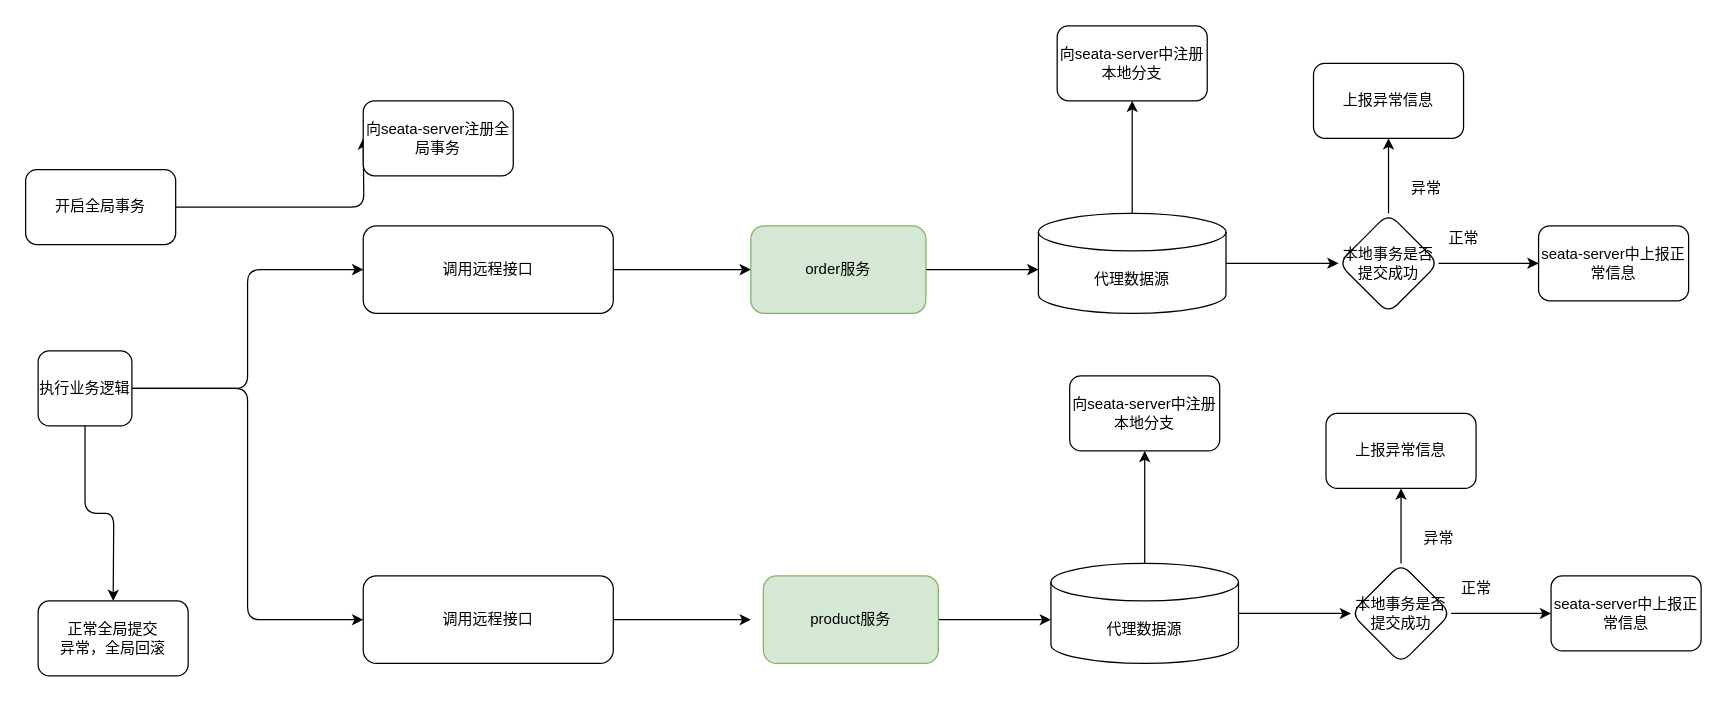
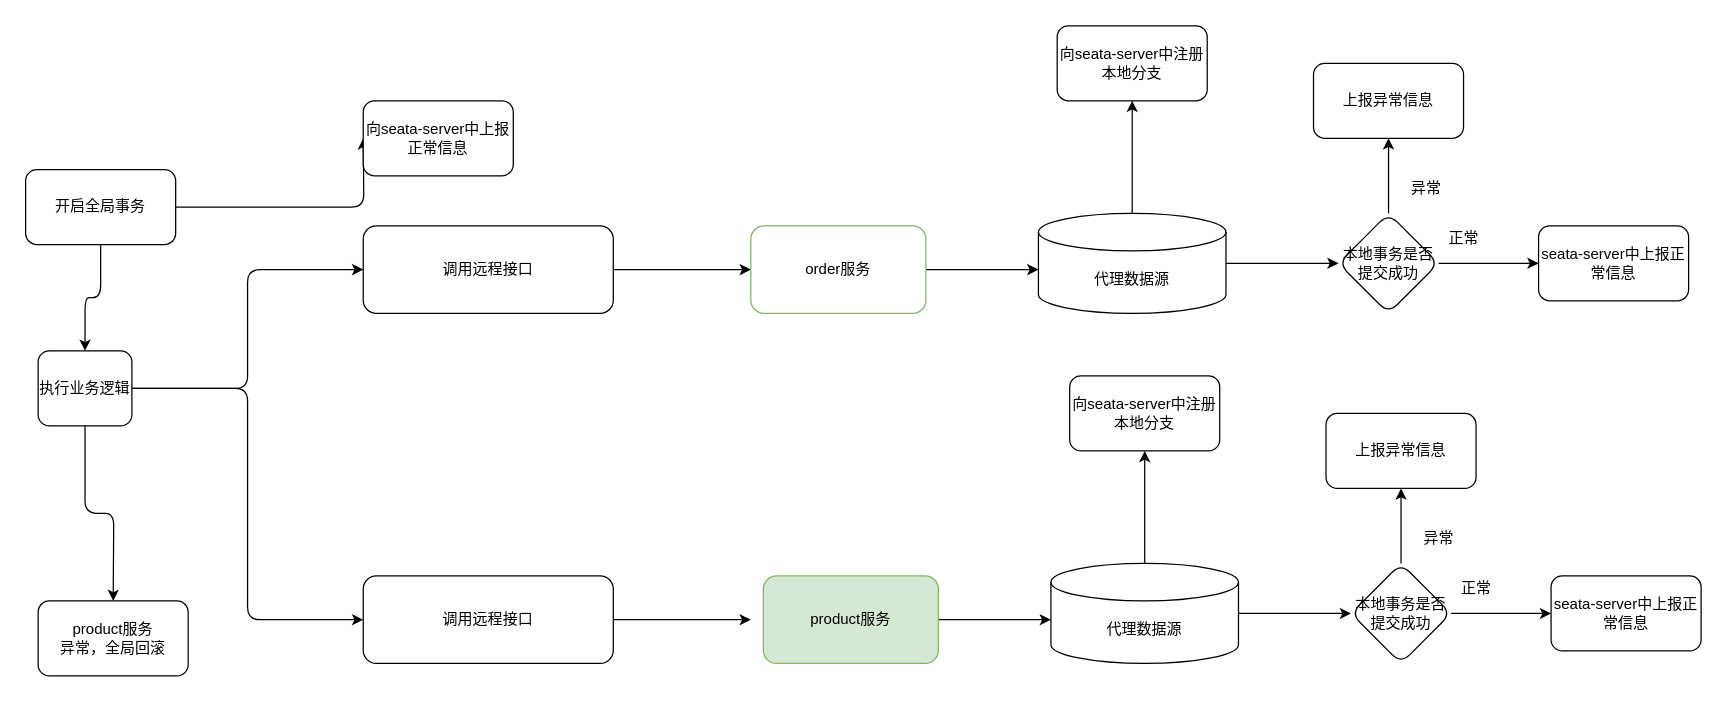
(438, 138) -> (438, 138)
(838, 269) -> (838, 269)
none -> (97, 296)
(113, 638) -> (113, 638)
